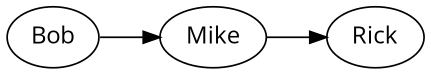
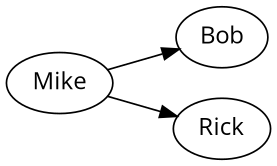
(121, 37) -> (135, 62)
